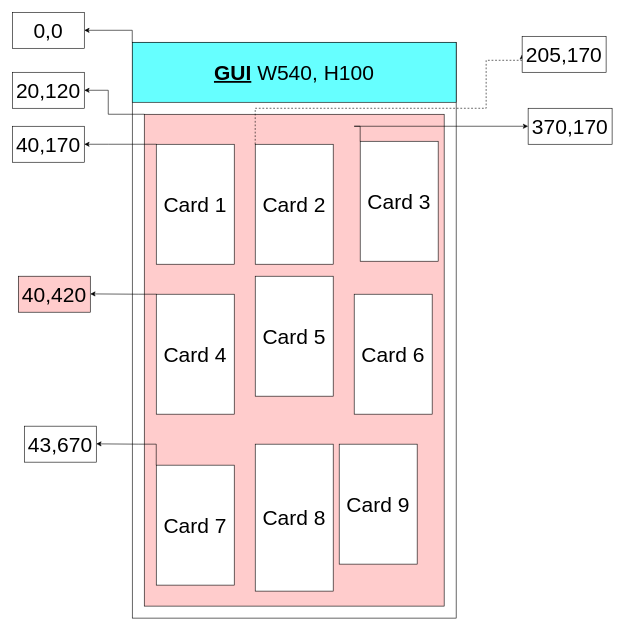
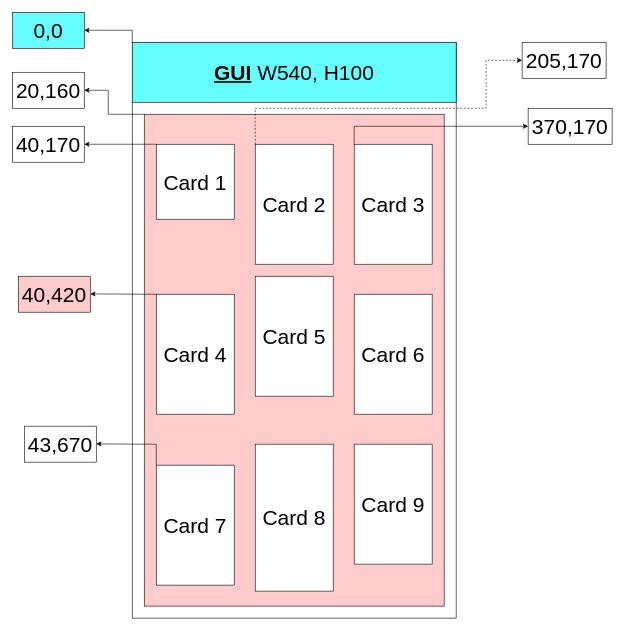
(48, 30) -> (48, 30)
(564, 54) -> (564, 60)
(48, 90) -> (48, 90)
(399, 201) -> (393, 204)
(195, 204) -> (195, 182)
(378, 504) -> (393, 504)
